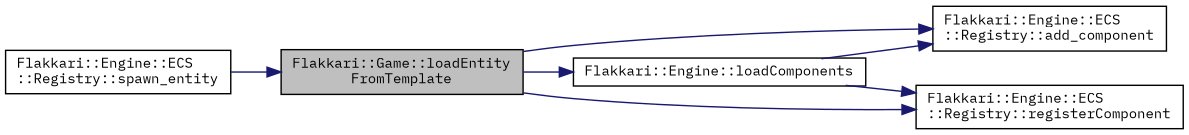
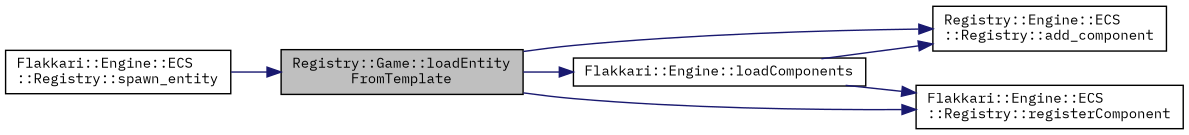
(1050, 29) -> (1050, 29)
(402, 72) -> (402, 72)
